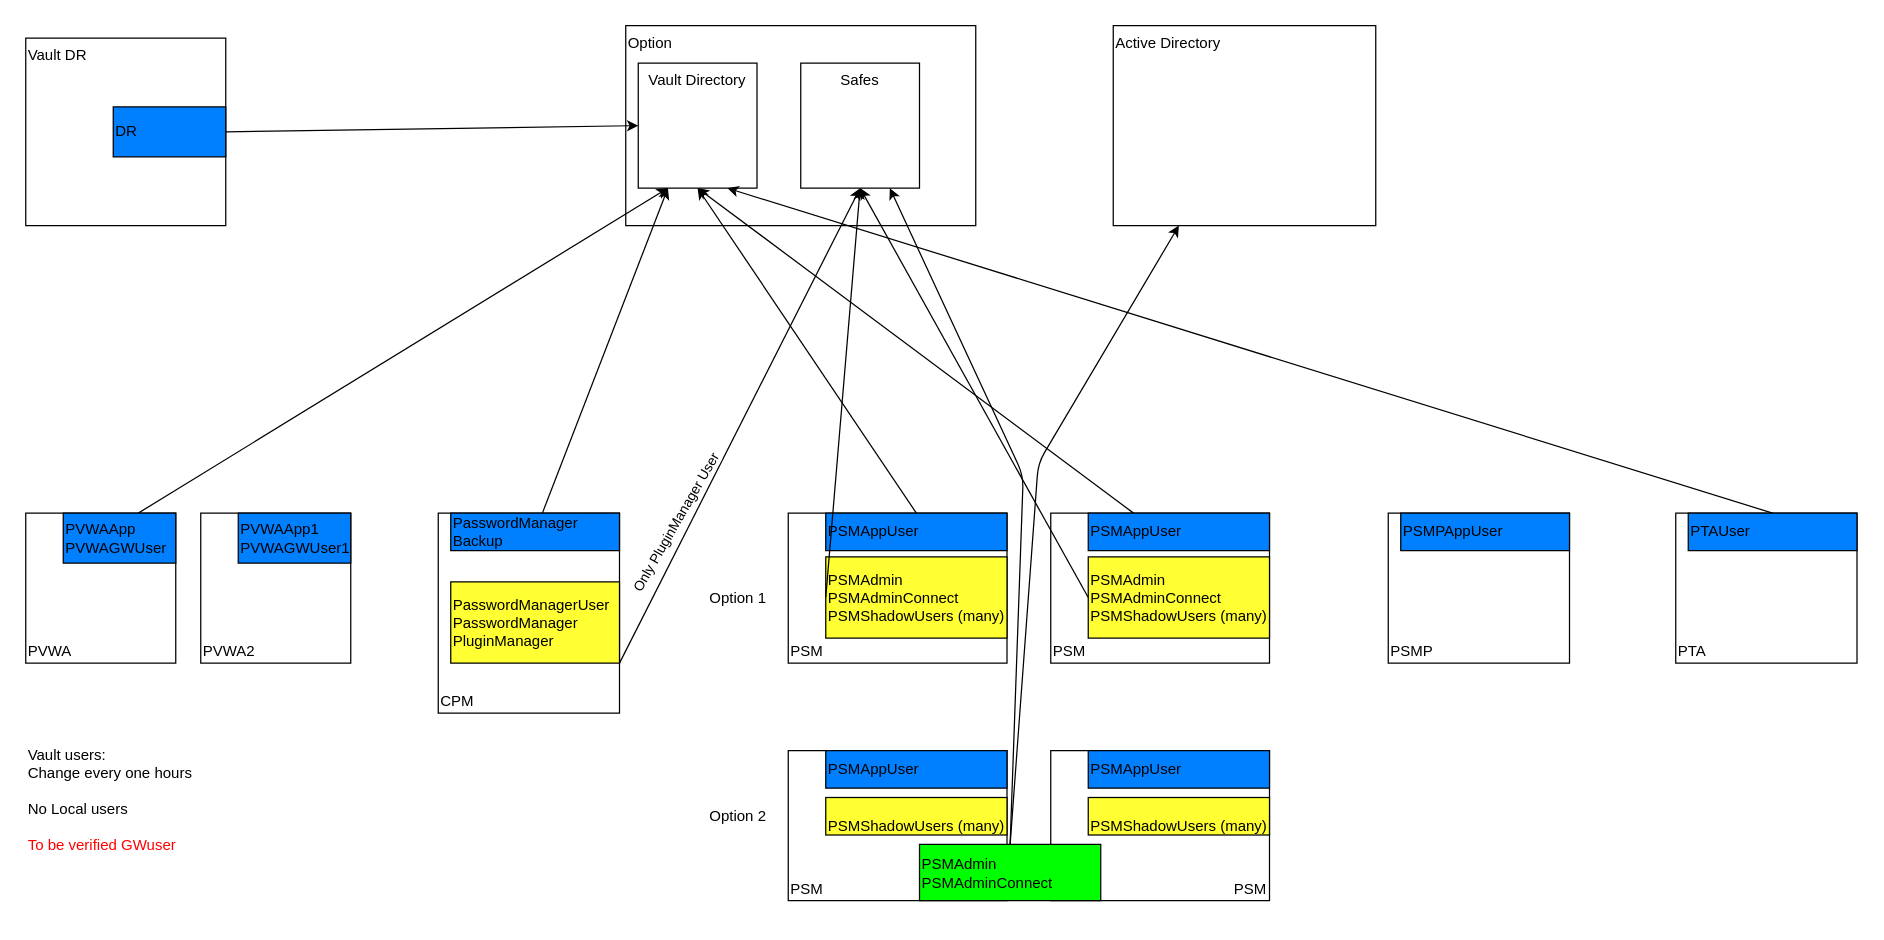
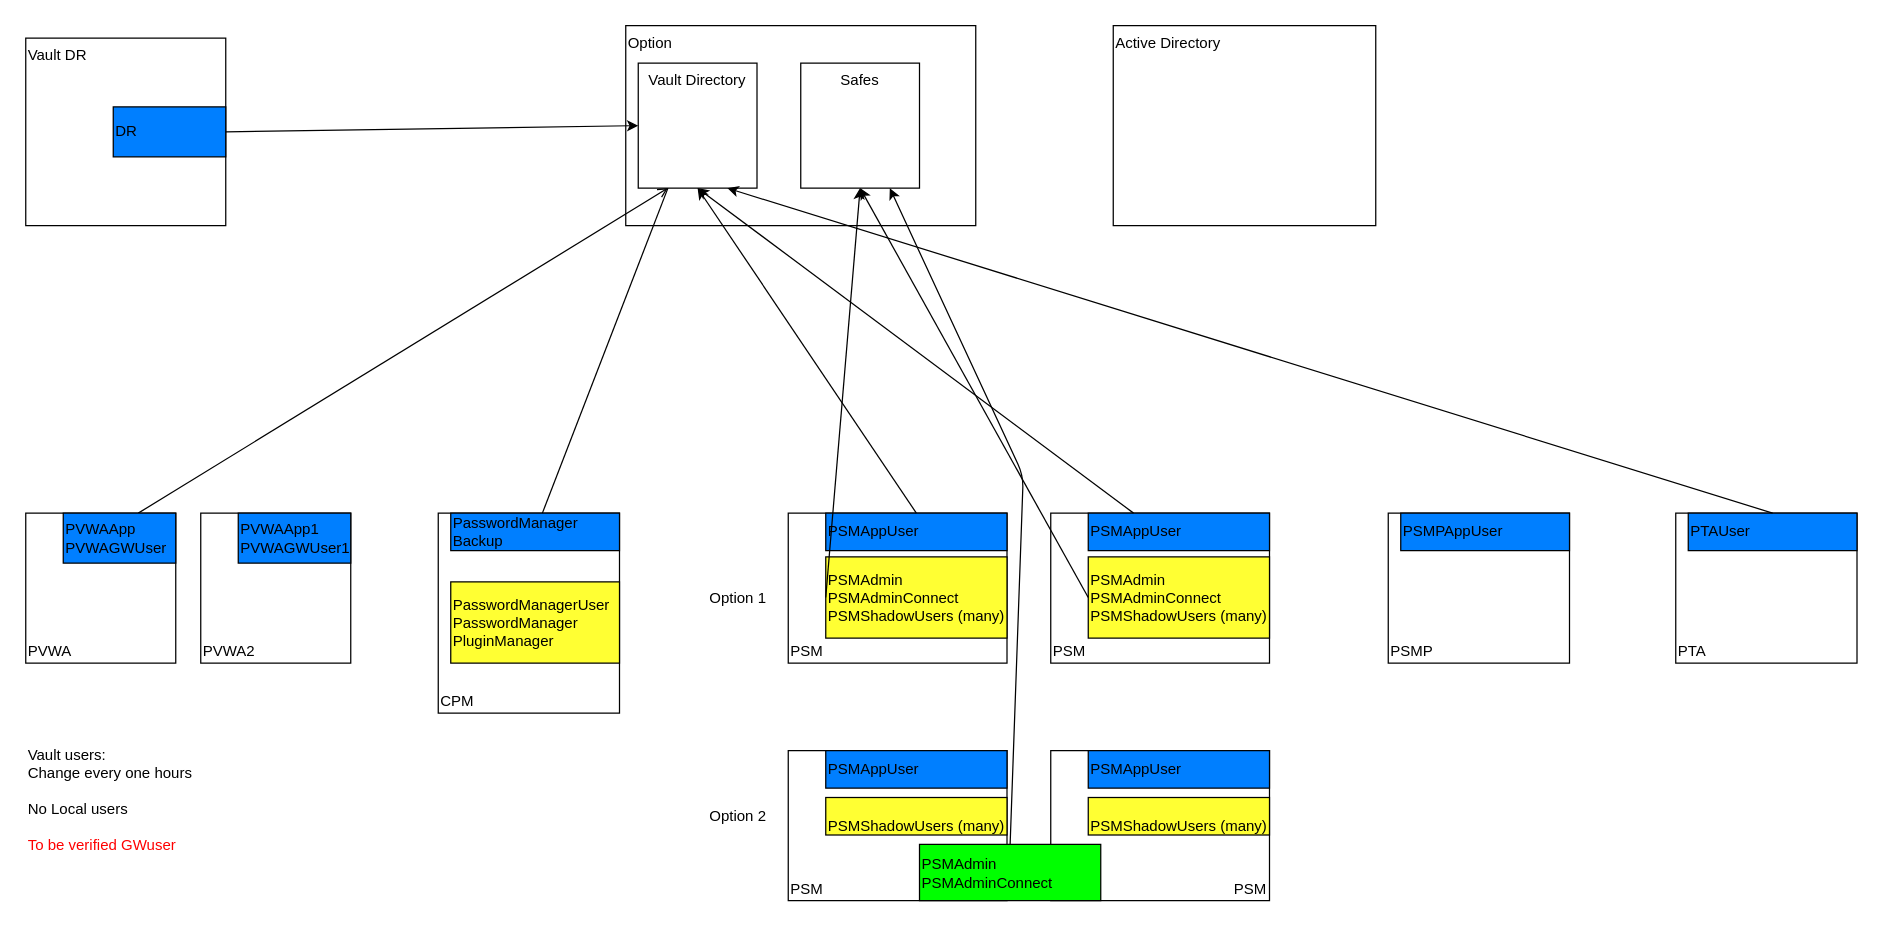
(658, 194) -> (659, 193)
(664, 197) -> (665, 195)
(738, 429) -> none
(1024, 658) -> none
